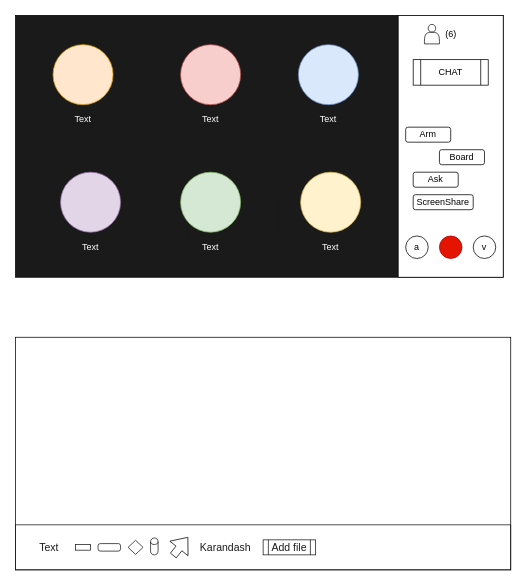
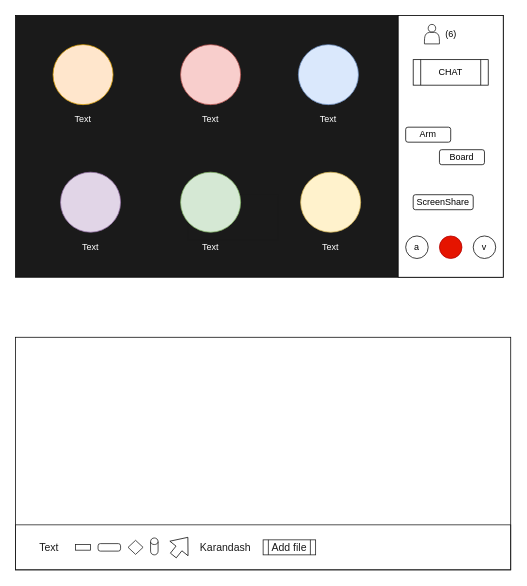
(435, 180) -> none
